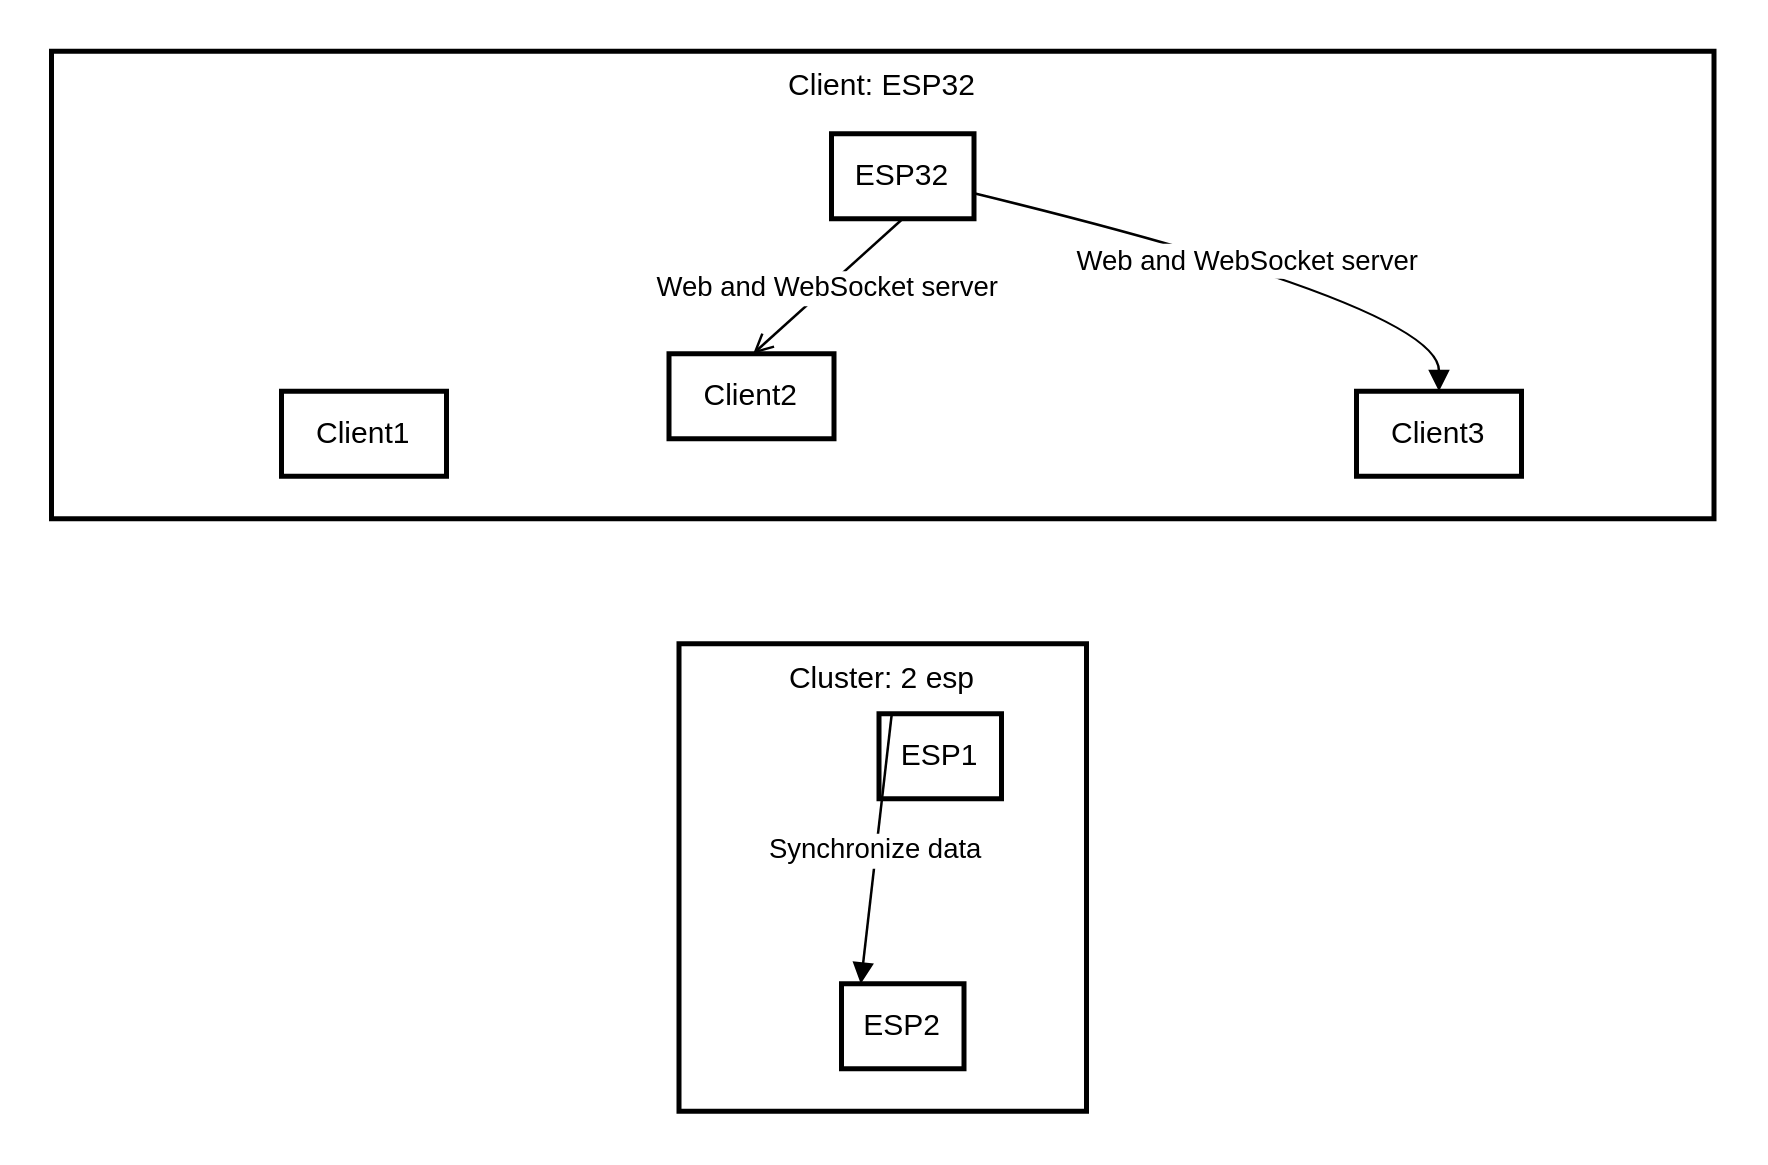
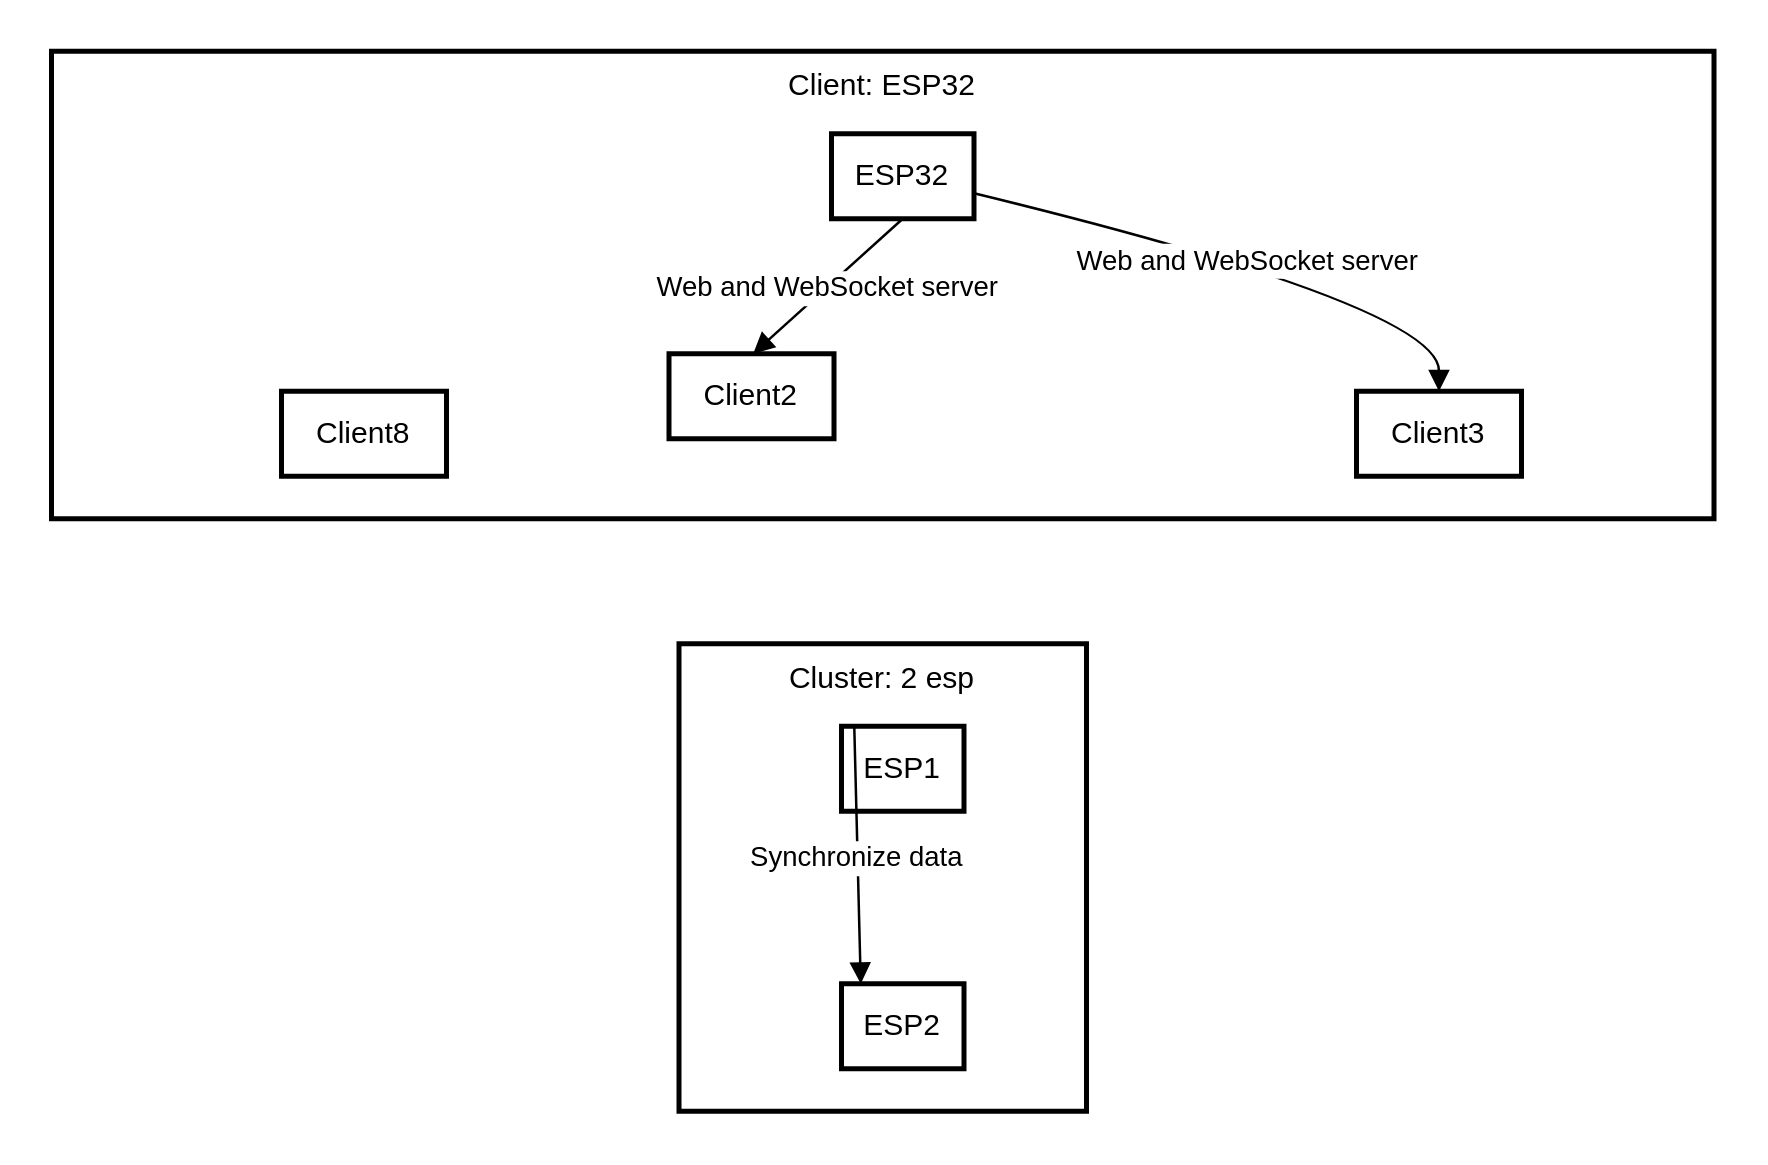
(765, 343) -> (769, 339)
(364, 434) -> (364, 434)
(940, 756) -> (903, 769)
